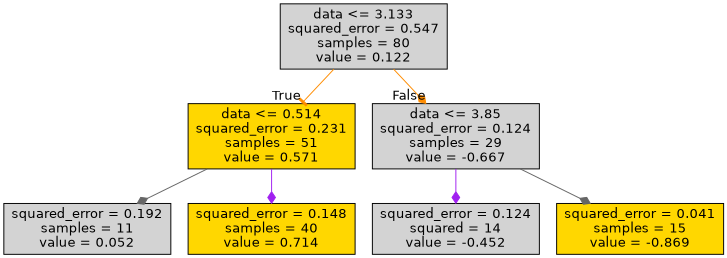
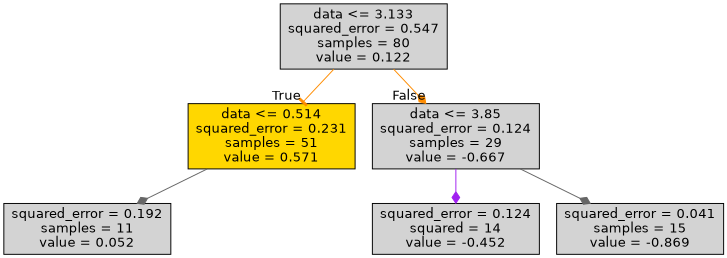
(272, 229) -> none
(640, 229) -> (640, 229)
